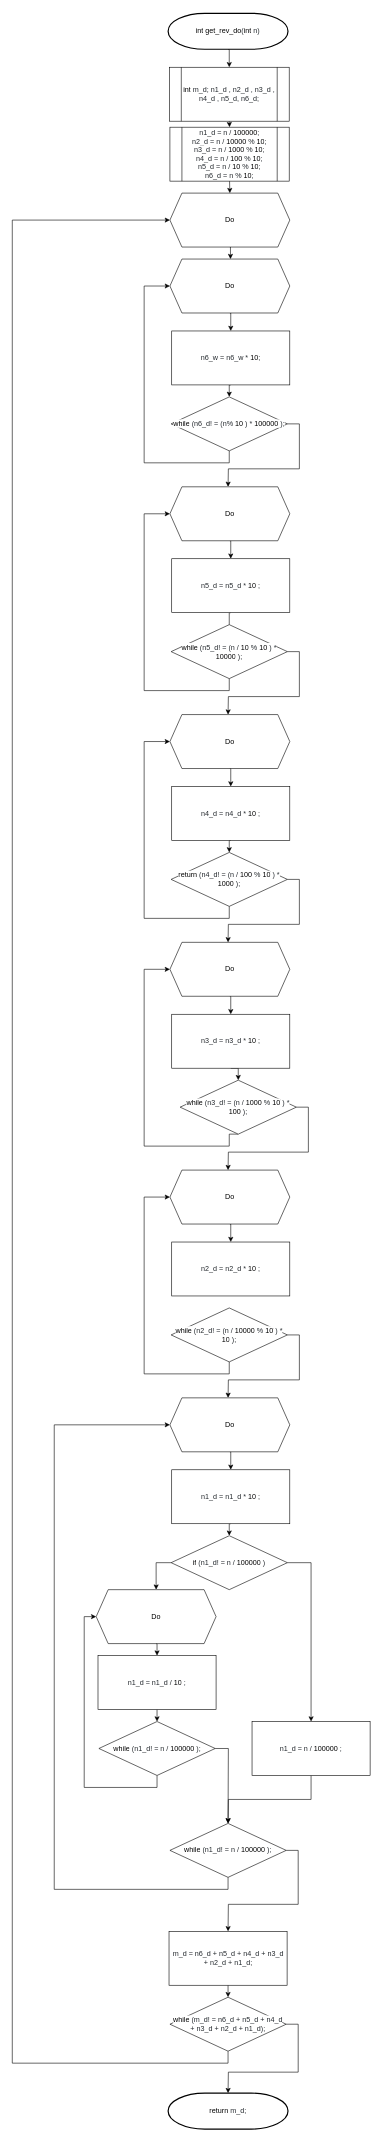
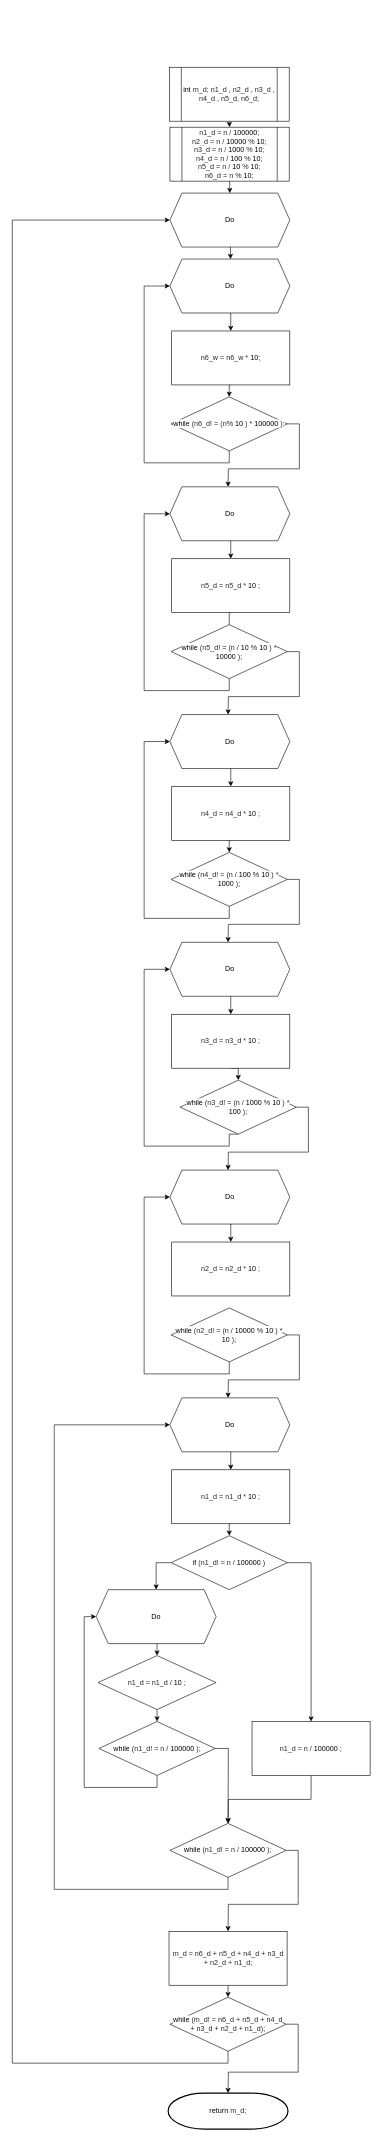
(228, 30) -> none
(230, 49) -> none
(230, 879) -> (230, 879)
(157, 1683) -> (157, 1683)
